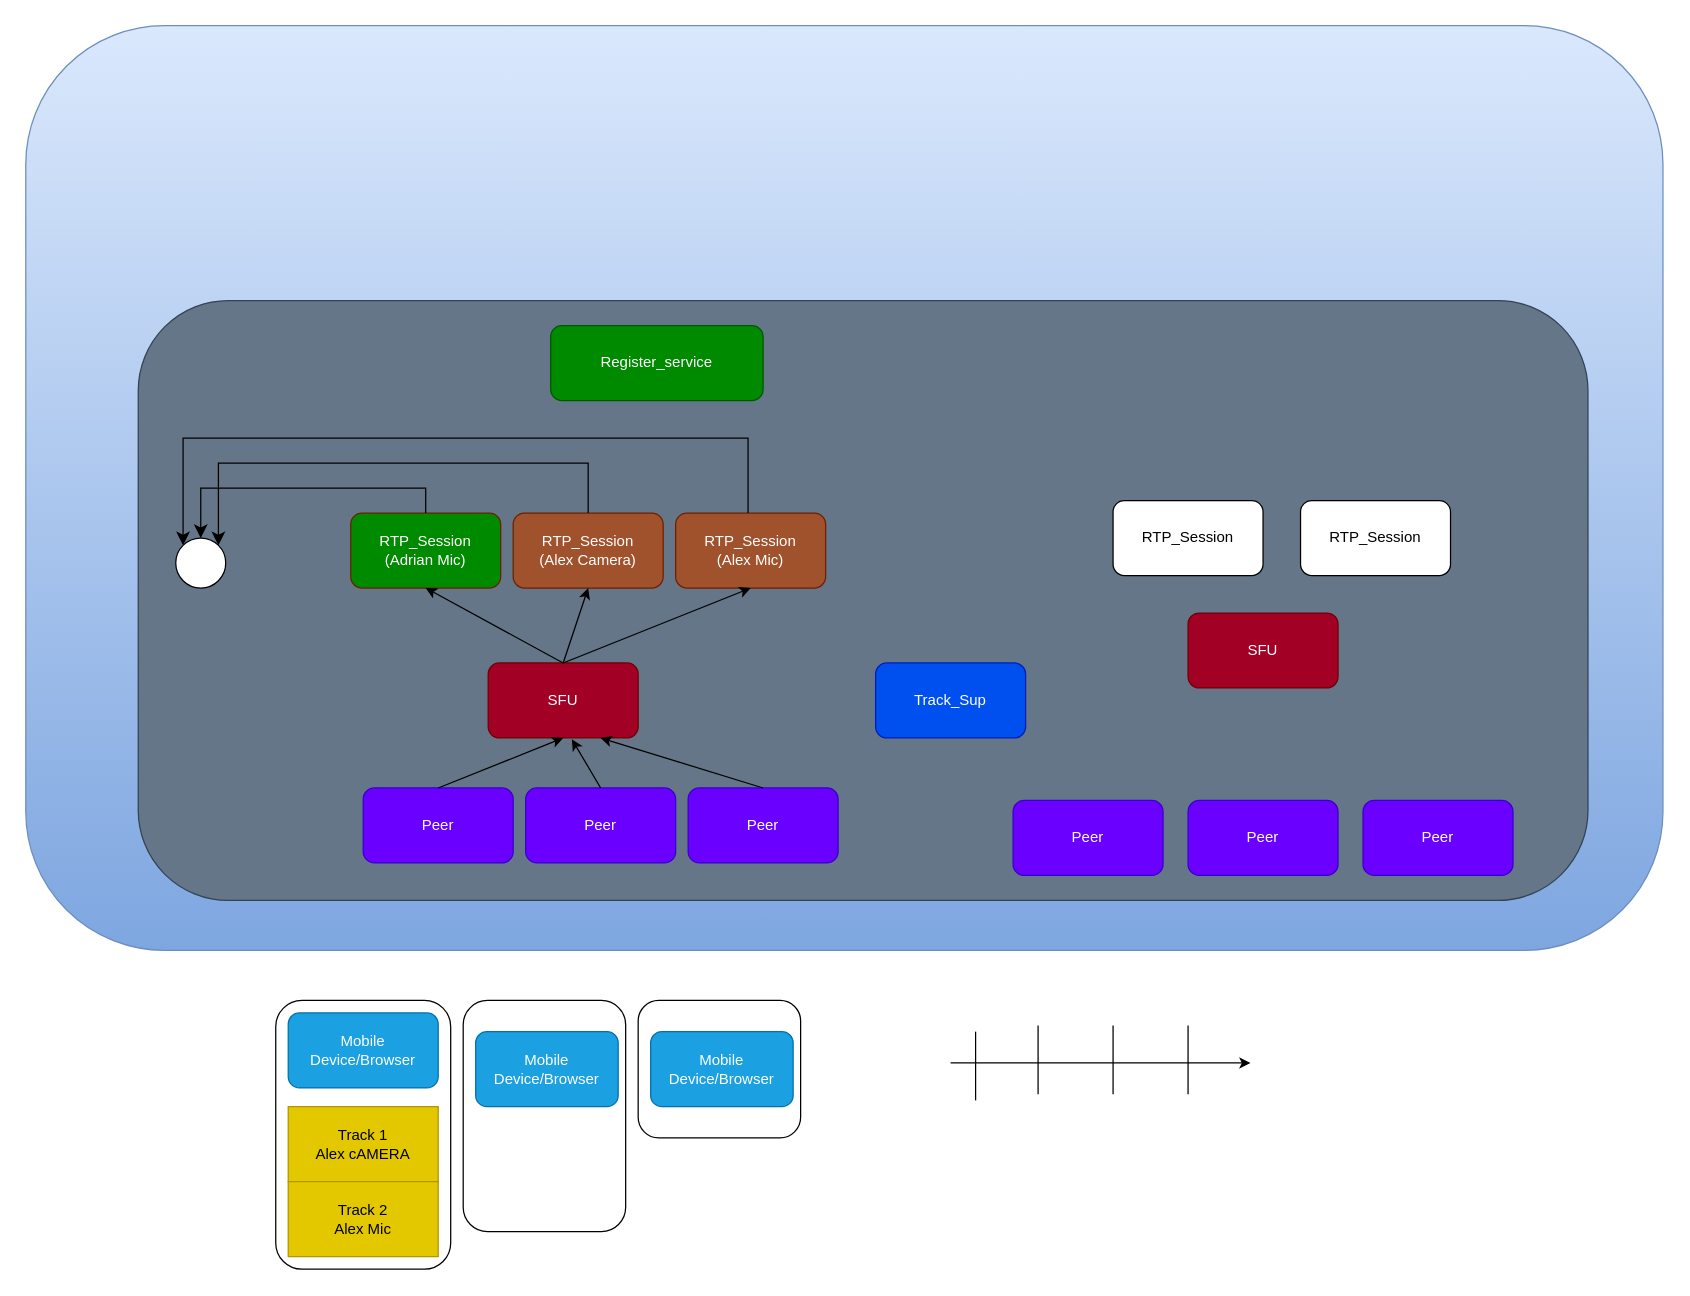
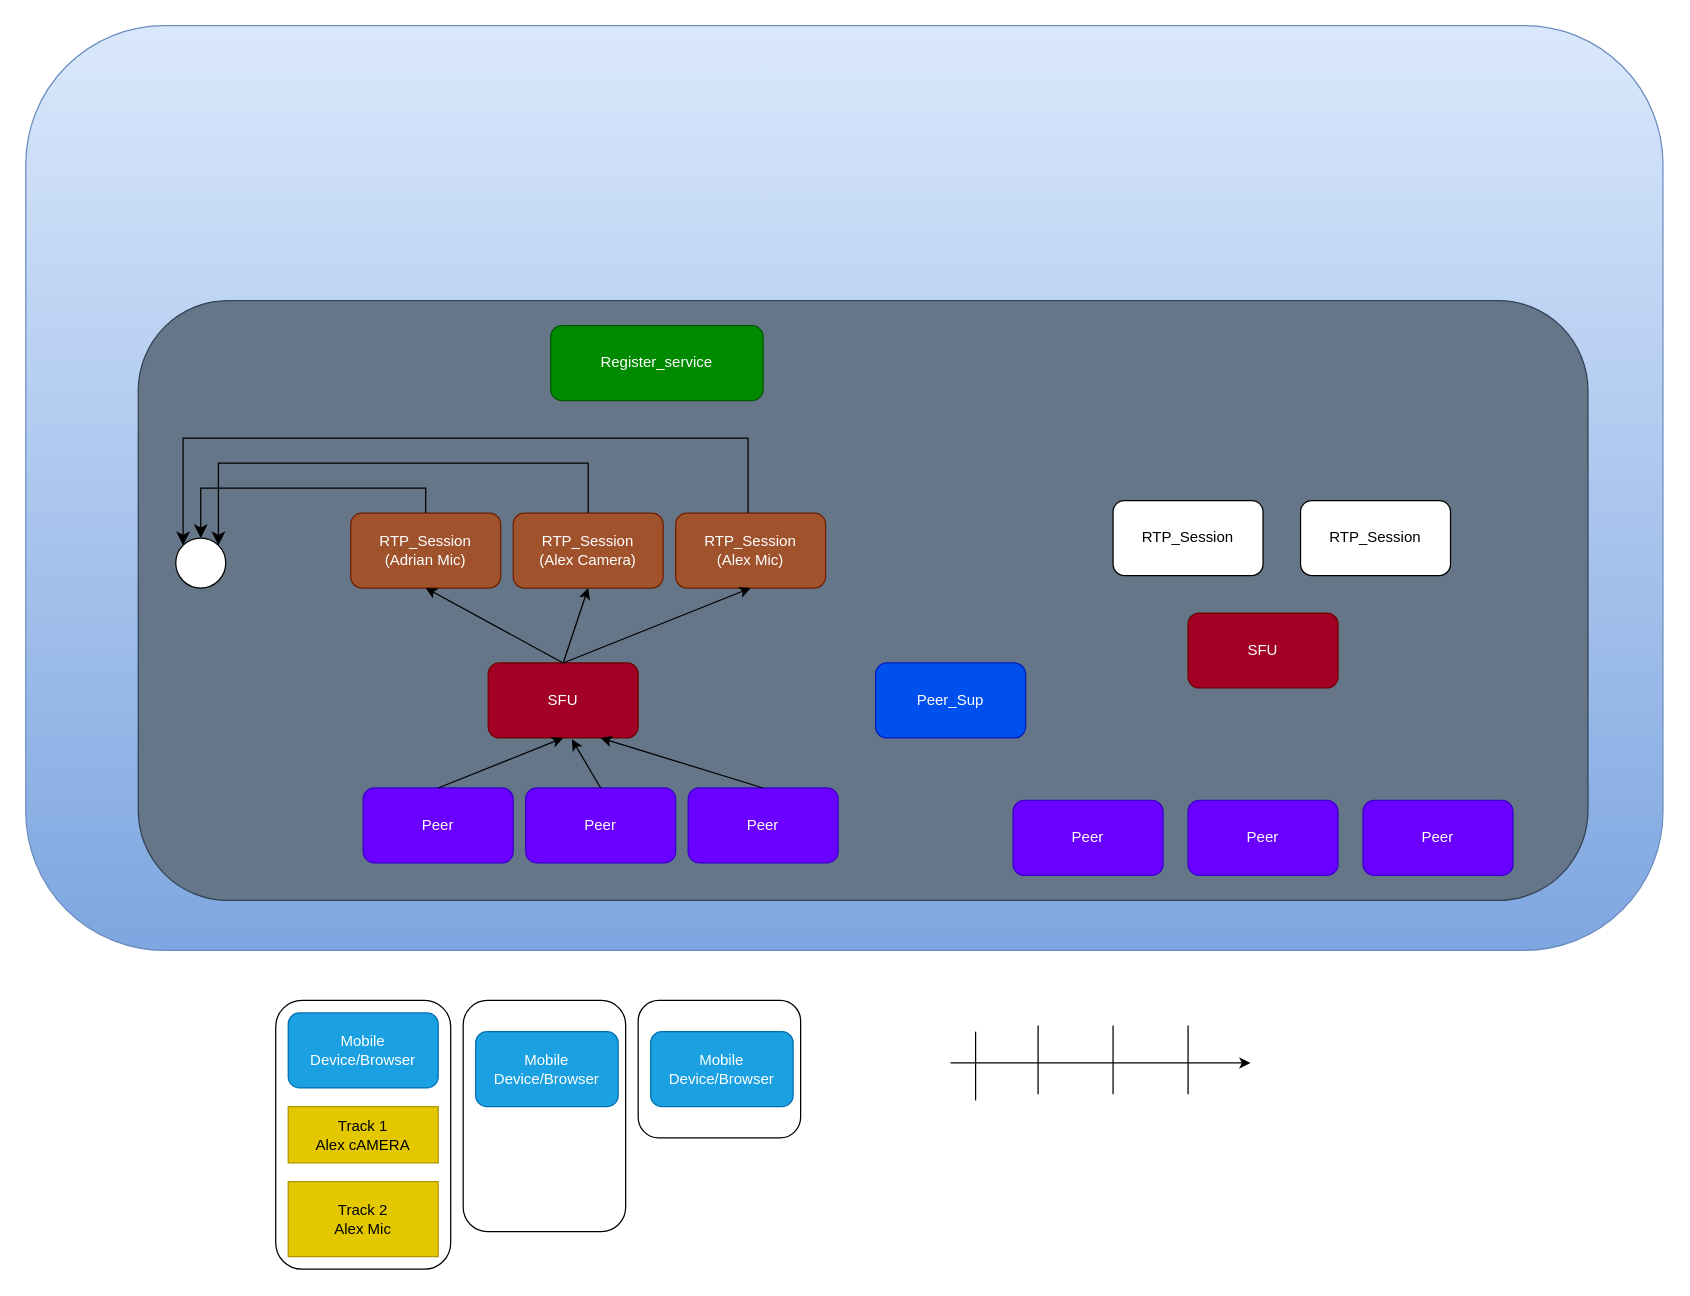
(426, 551) -> (426, 551)
(951, 701) -> (951, 701)
(363, 1144) -> (363, 1135)
